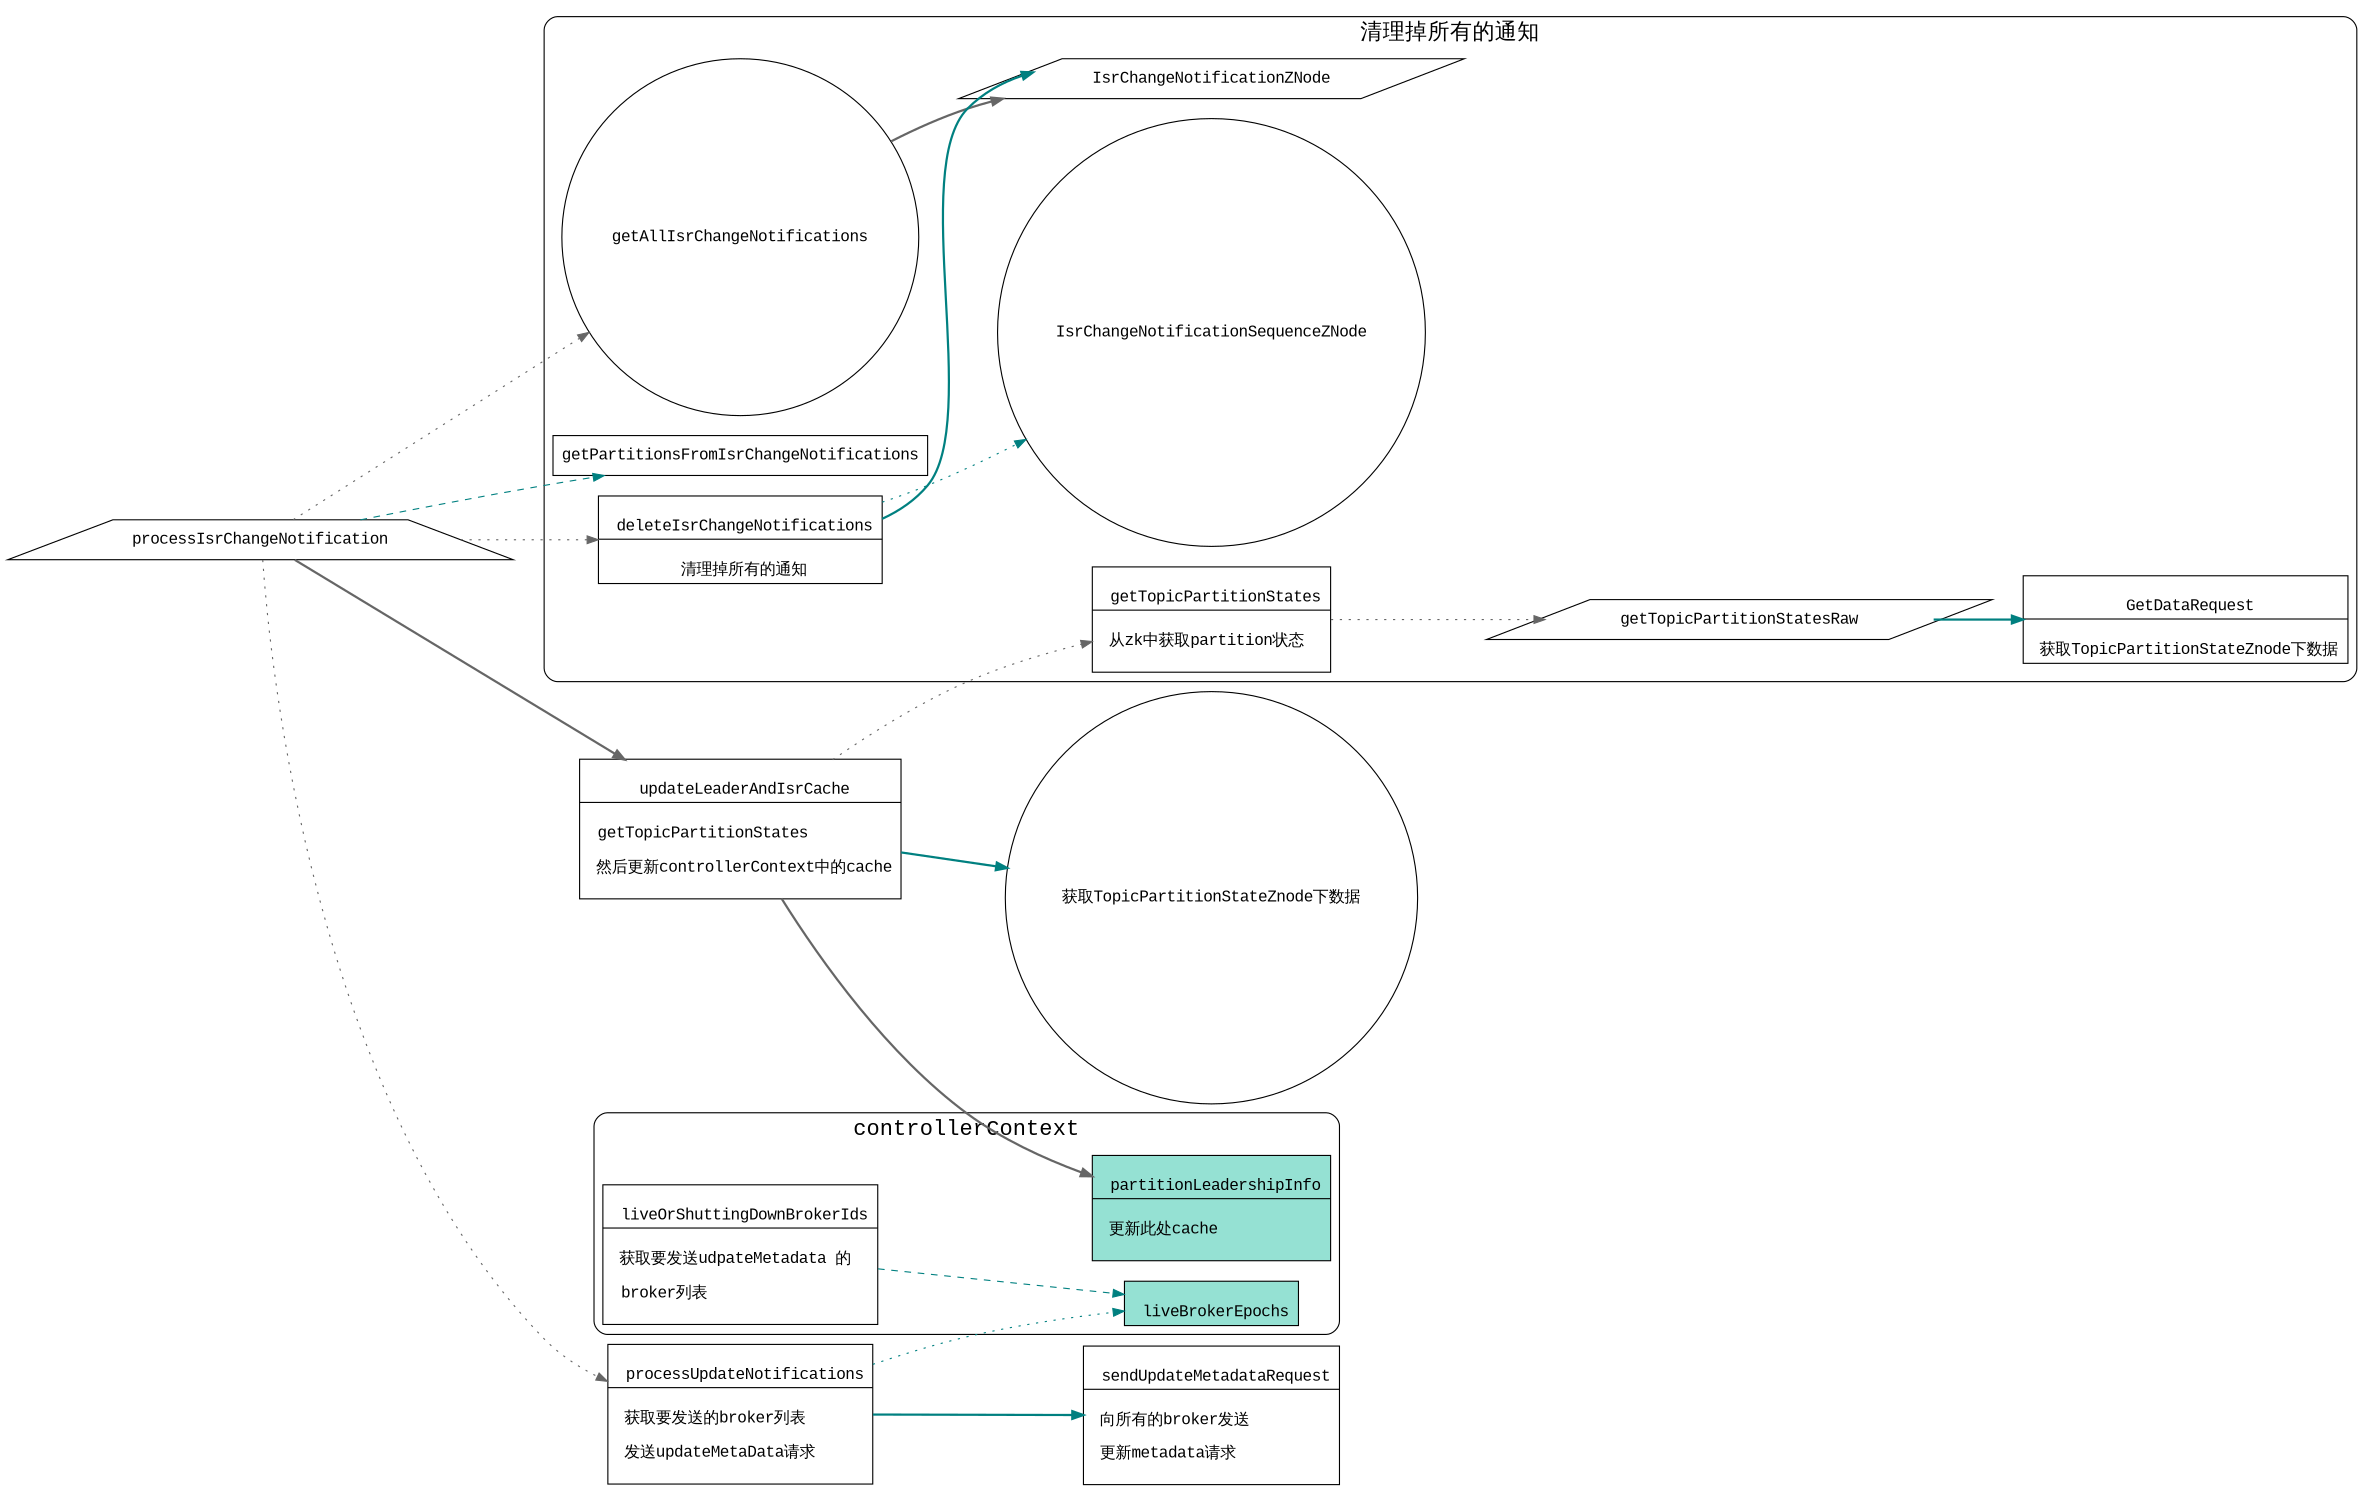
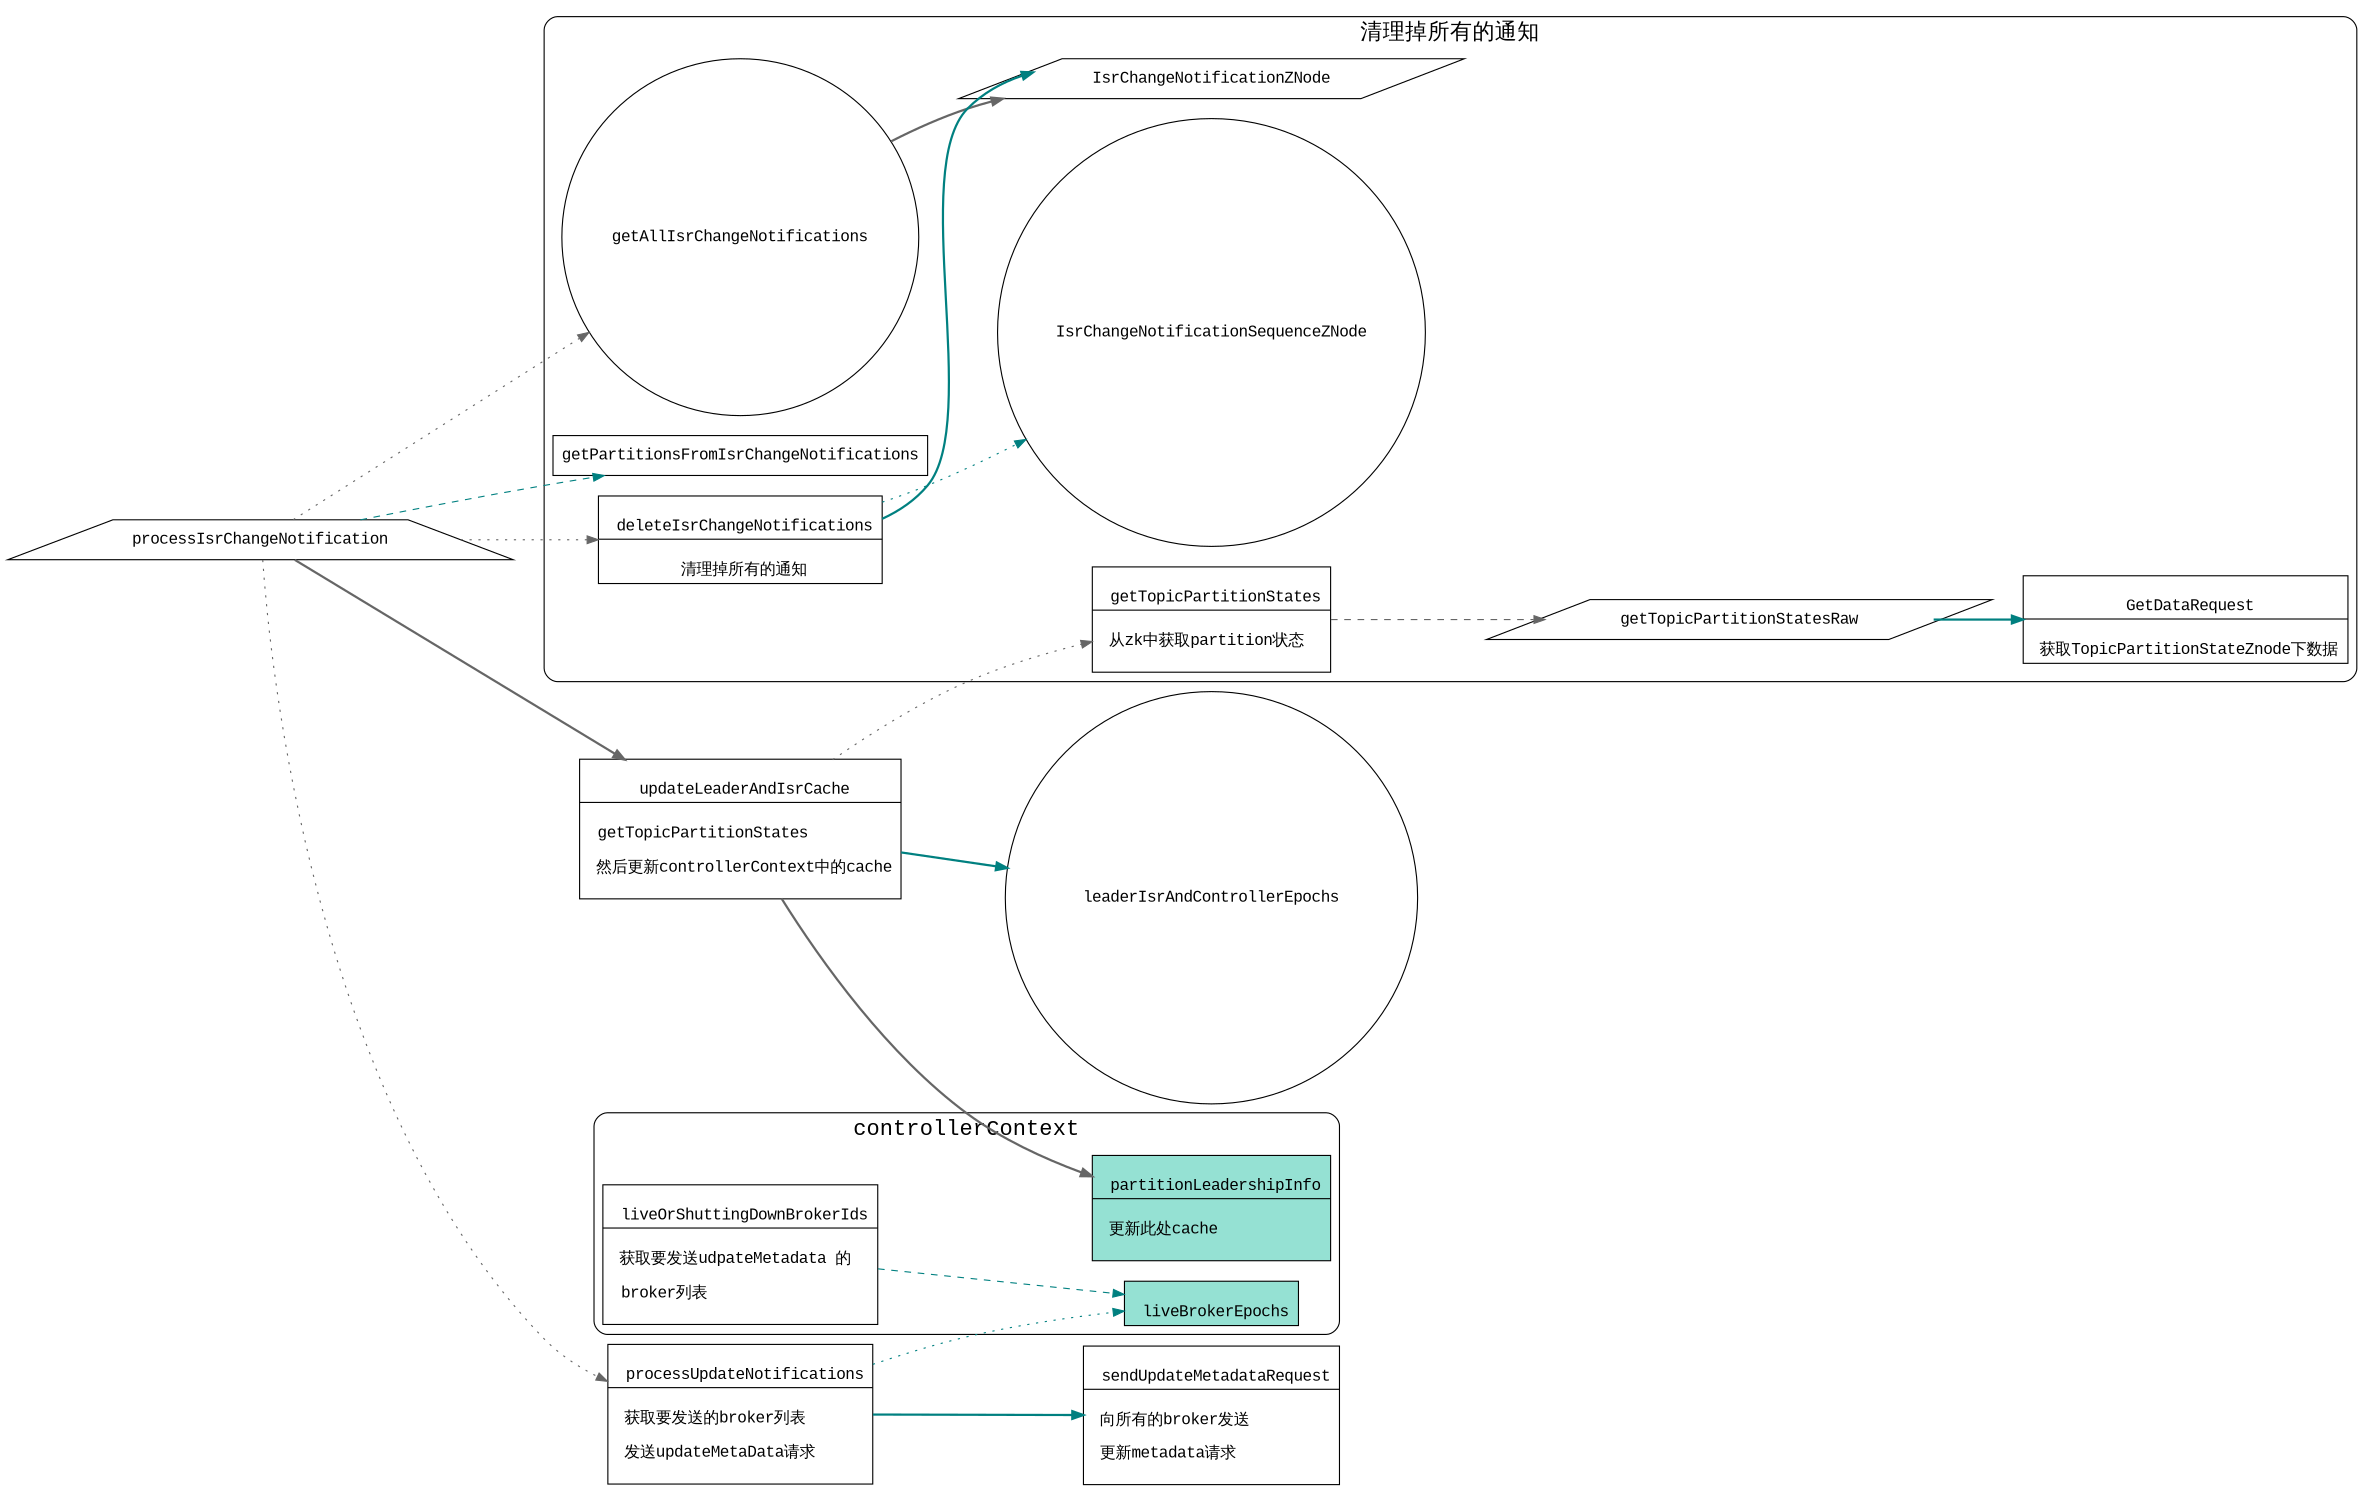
(1432, 620) -> (1432, 620)
(1212, 898) -> (1212, 898)
